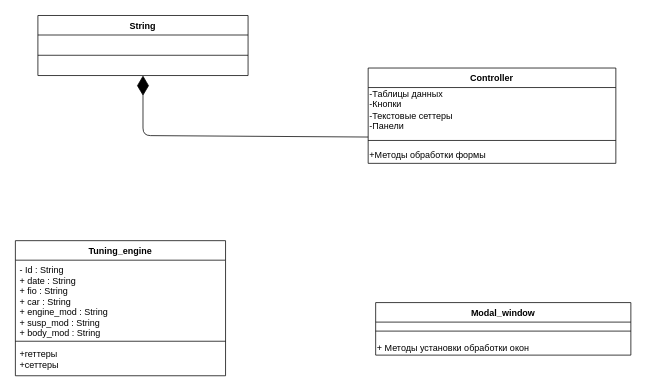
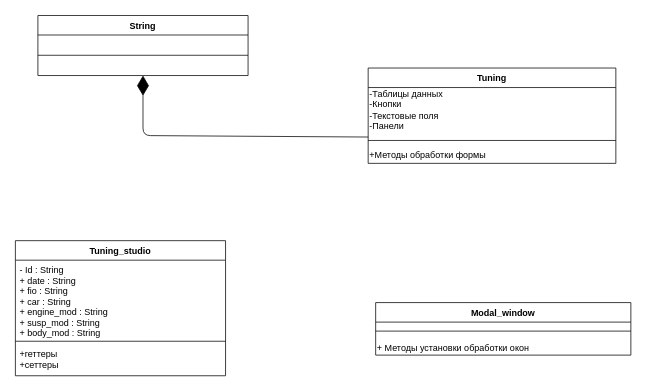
(491, 78) -> (491, 78)
(414, 110) -> (406, 110)
(120, 251) -> (120, 251)
